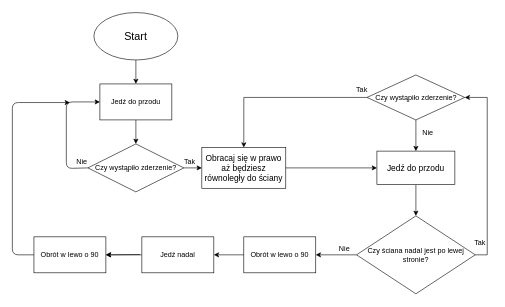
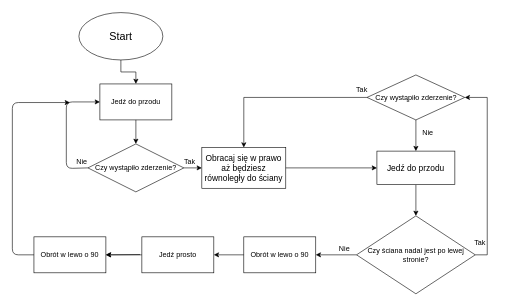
(136, 36) -> (121, 36)
(178, 255) -> (178, 255)
